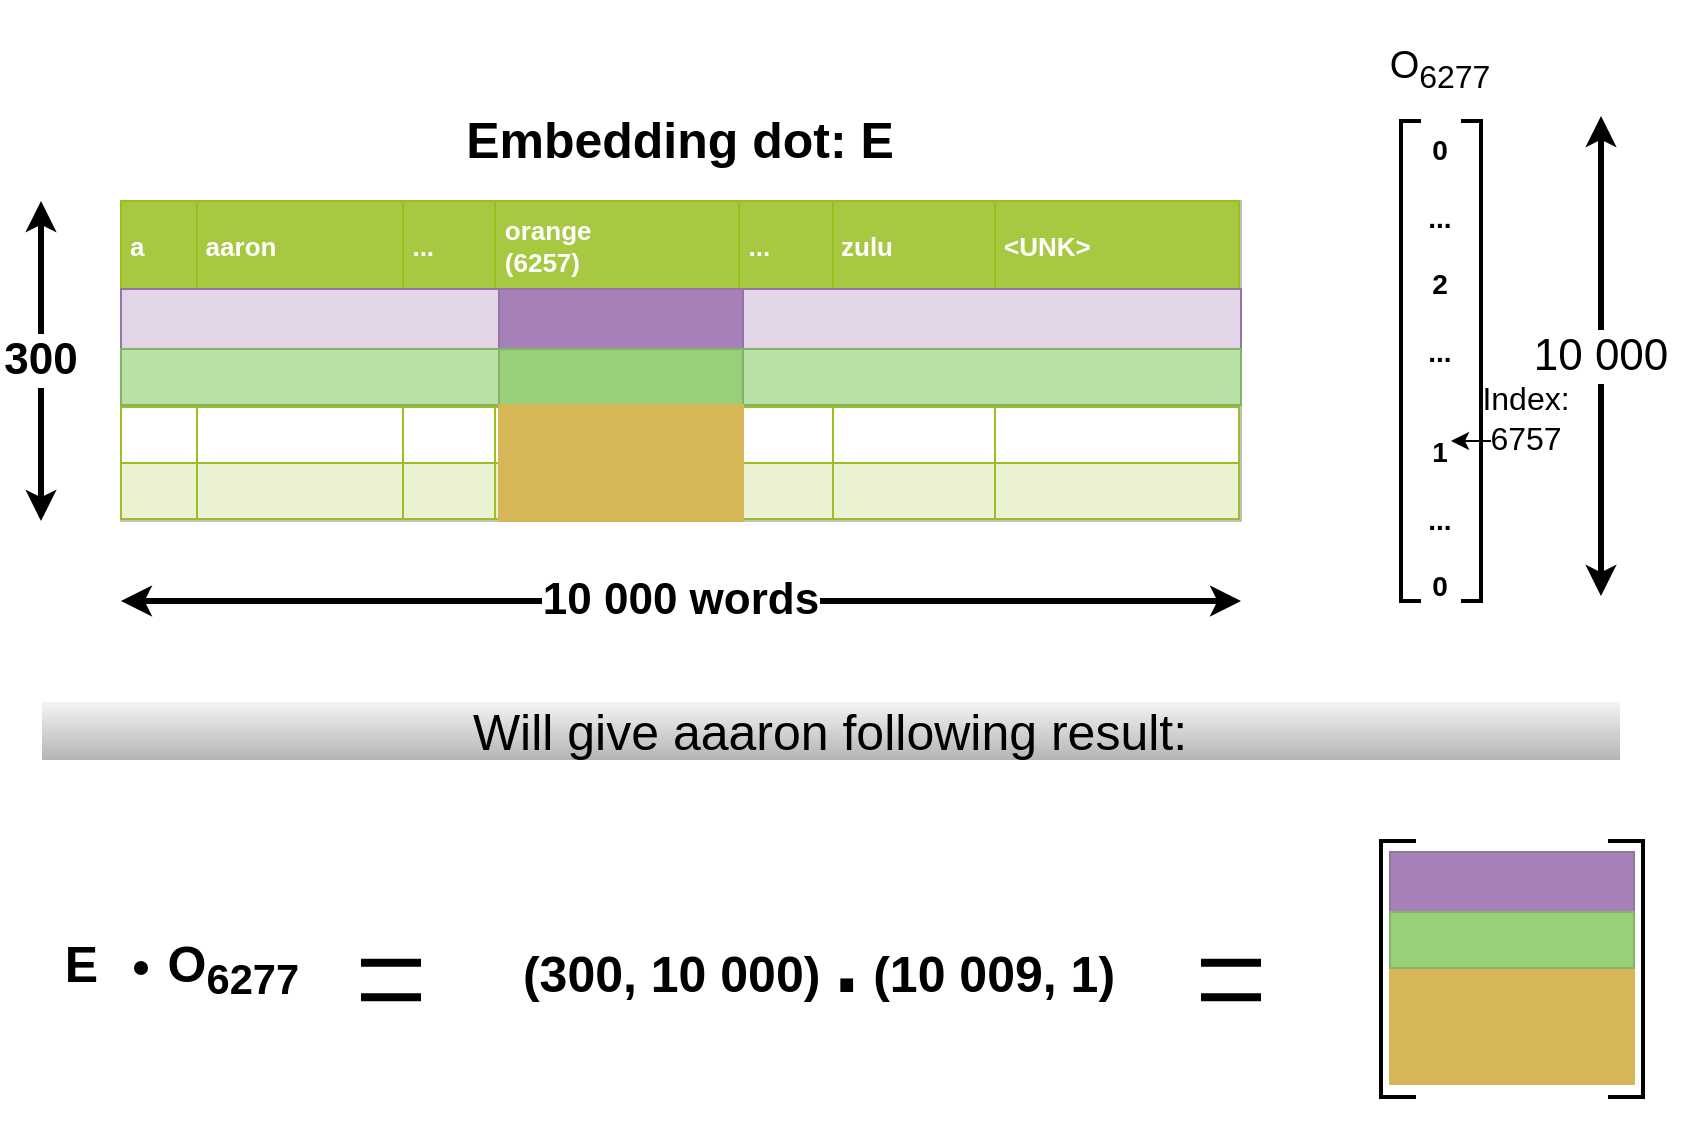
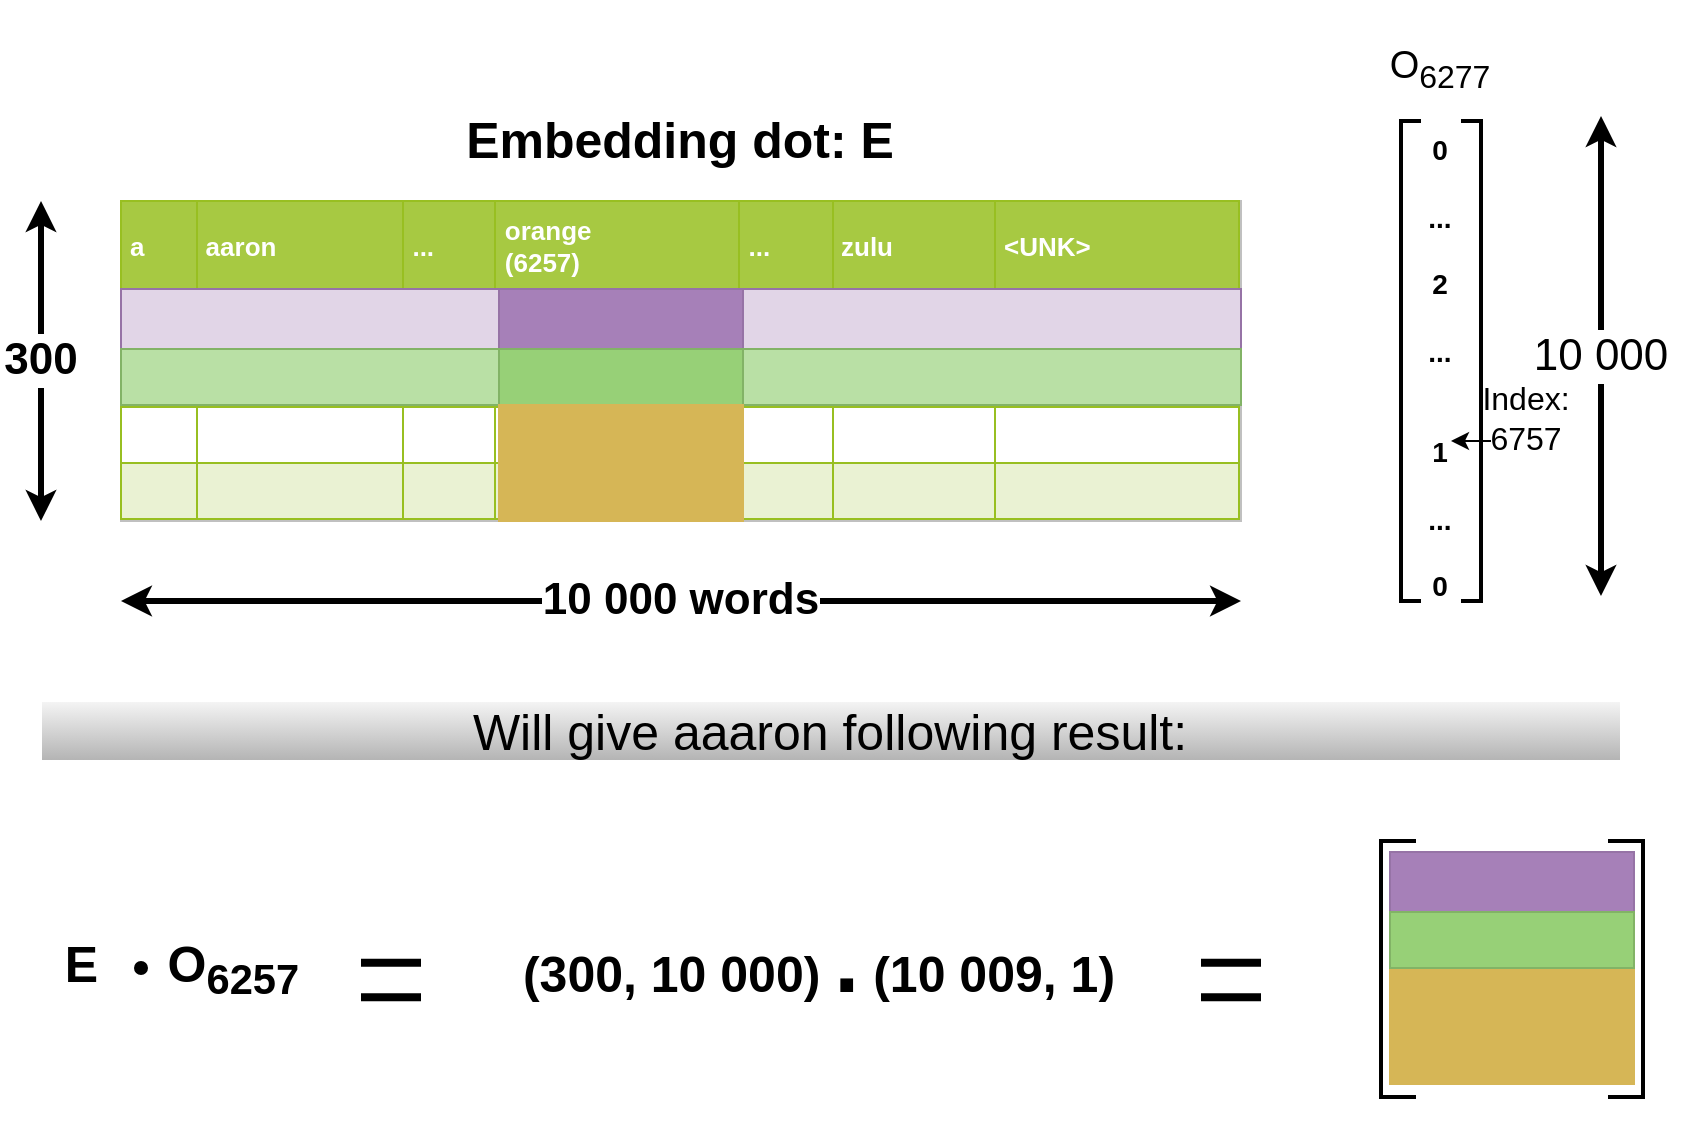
(183, 969) -> (183, 969)
